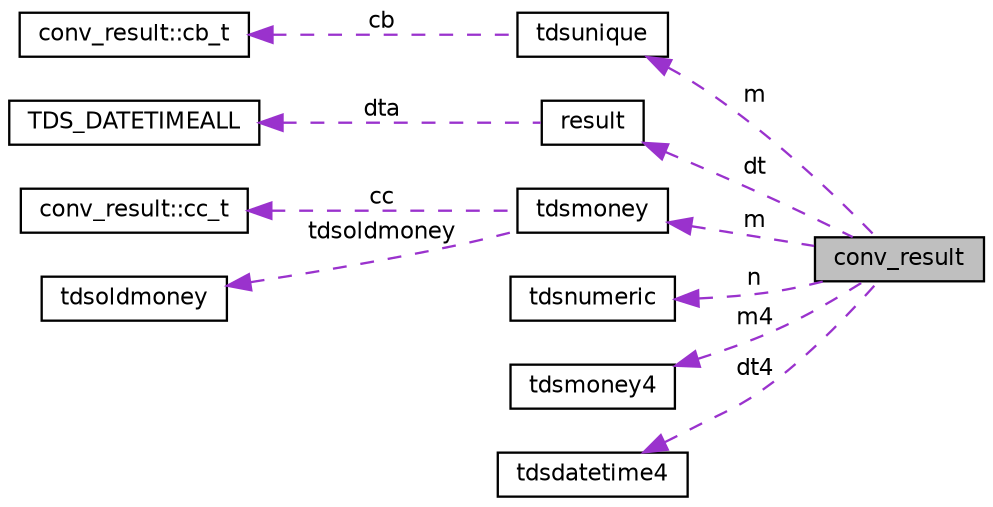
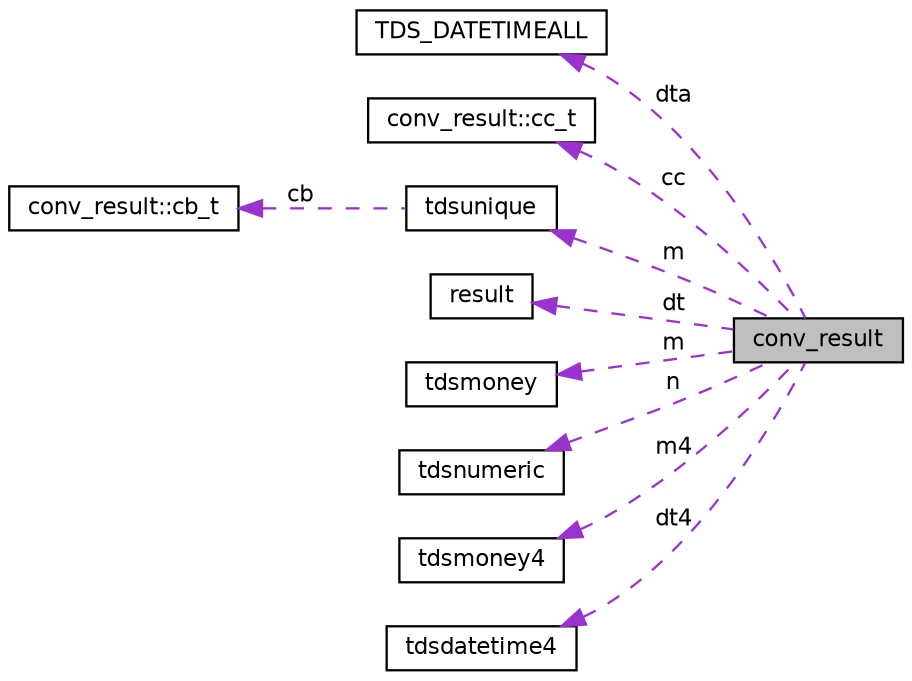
(412, 123) -> (713, 174)
(394, 211) -> (695, 225)
(134, 299) -> none
